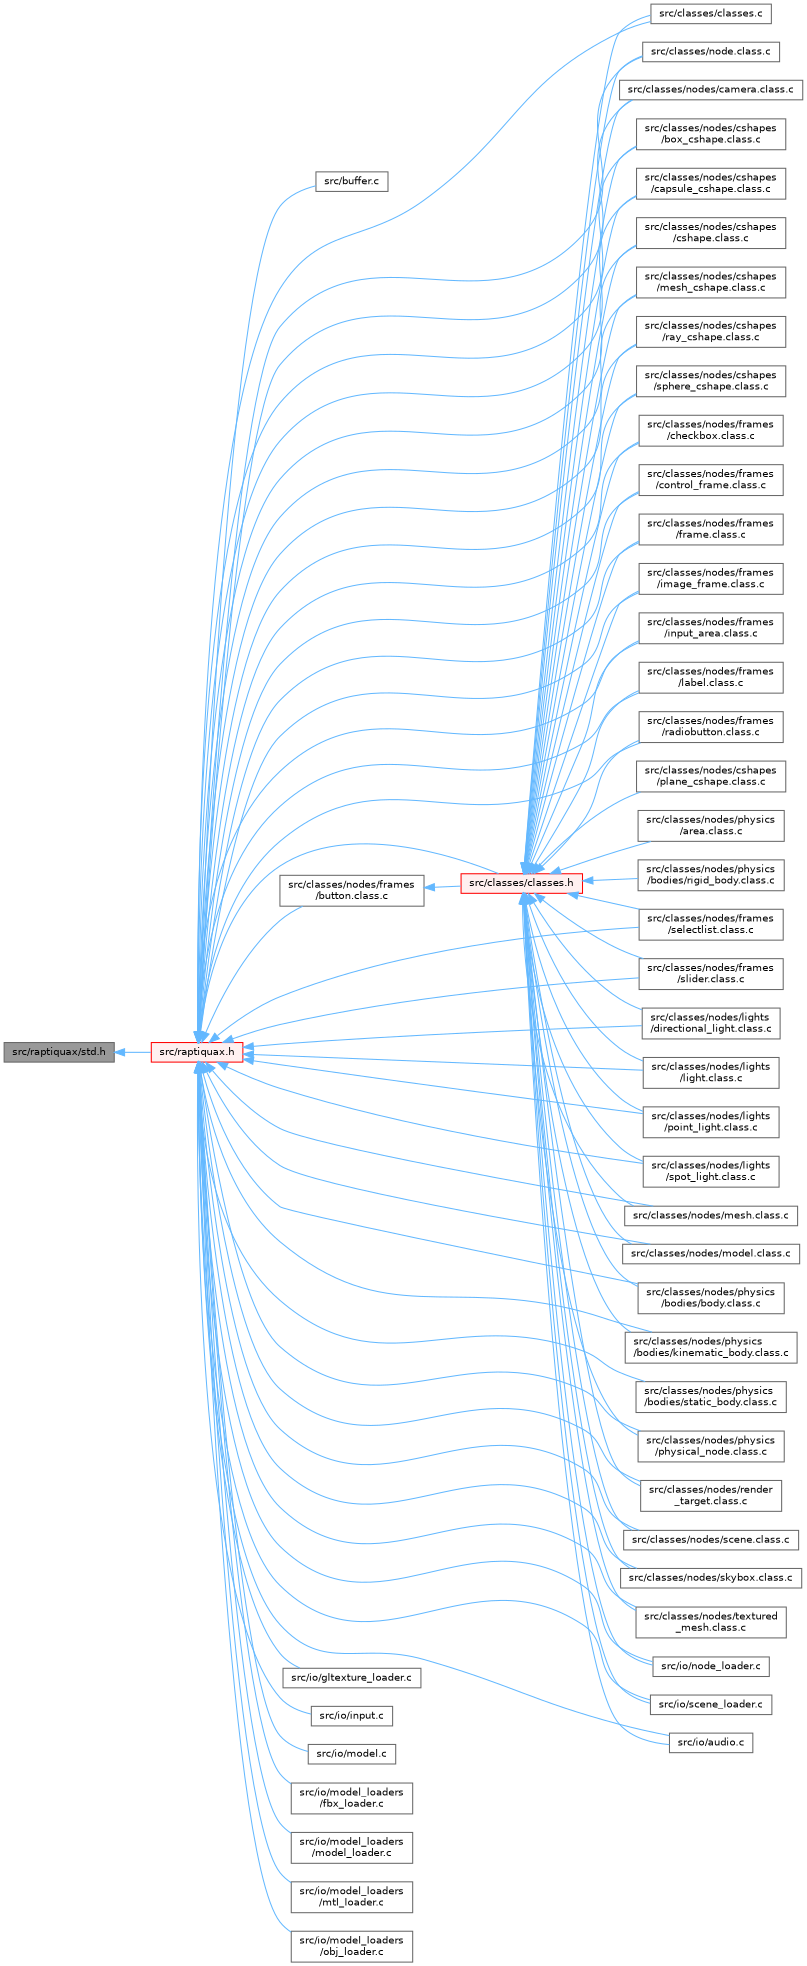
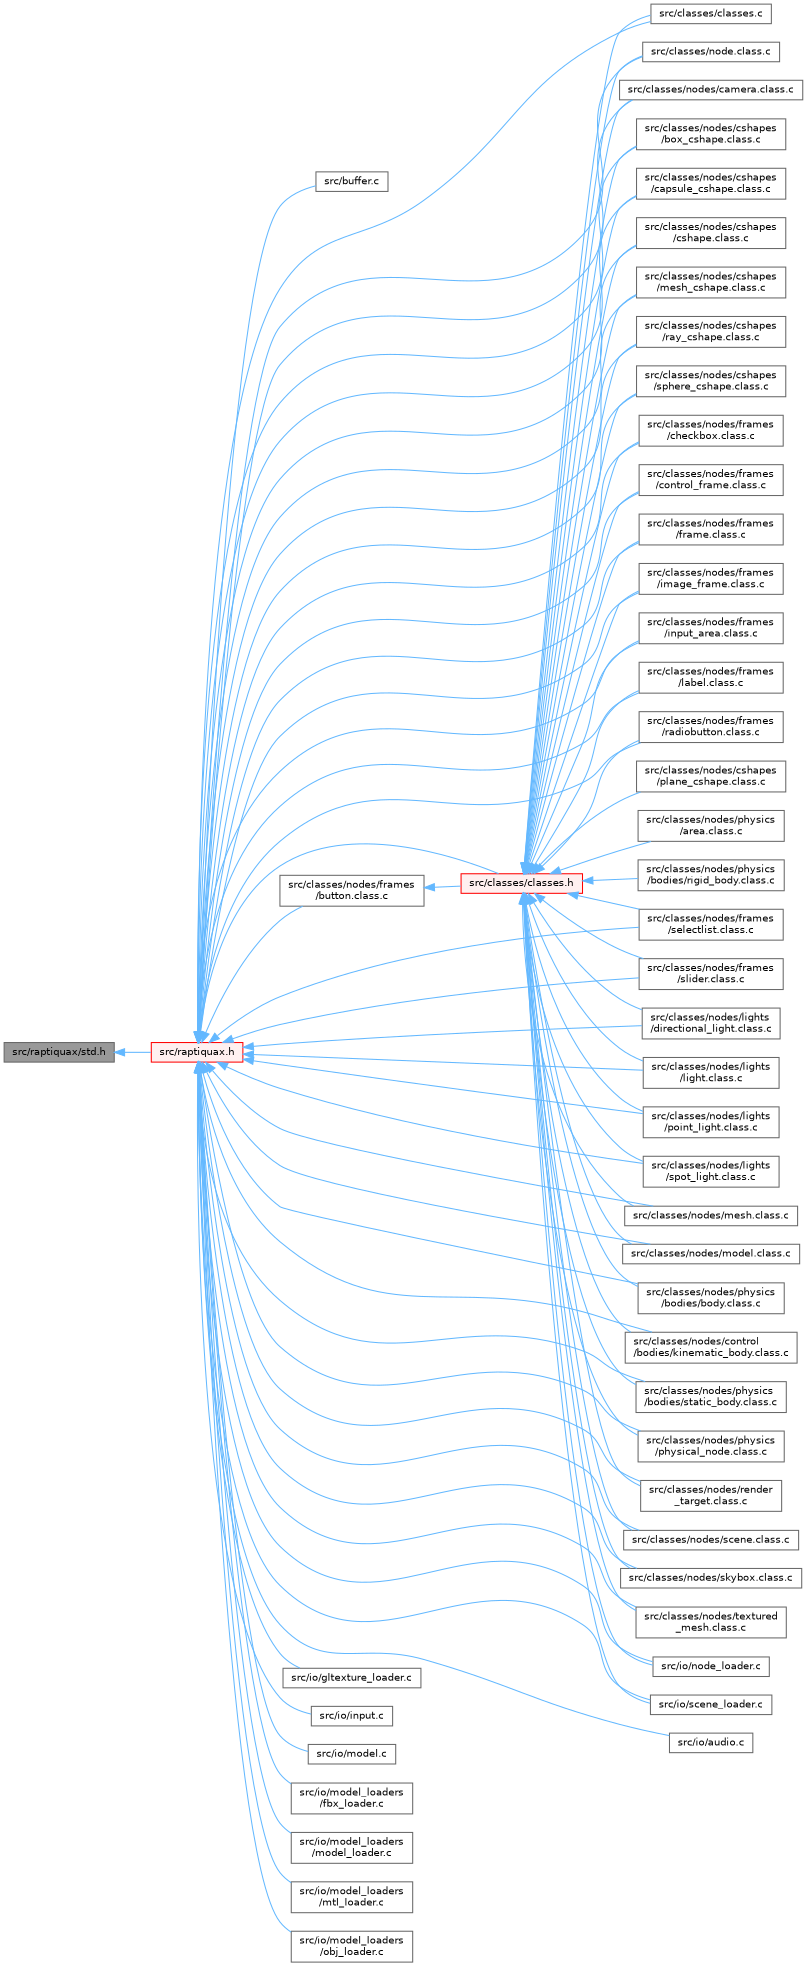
(553, 1345) -> (551, 1154)
(711, 1348) -> (711, 1348)
